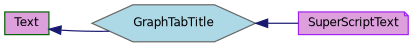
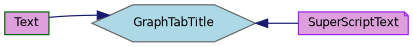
(85, 31) -> (73, 16)
